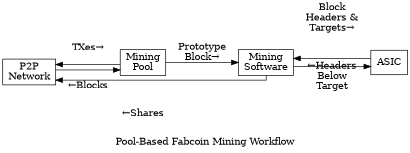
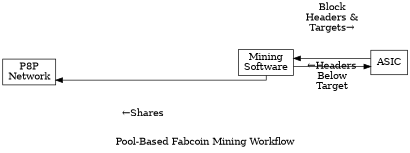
(143, 62) -> none
(29, 72) -> (29, 72)
